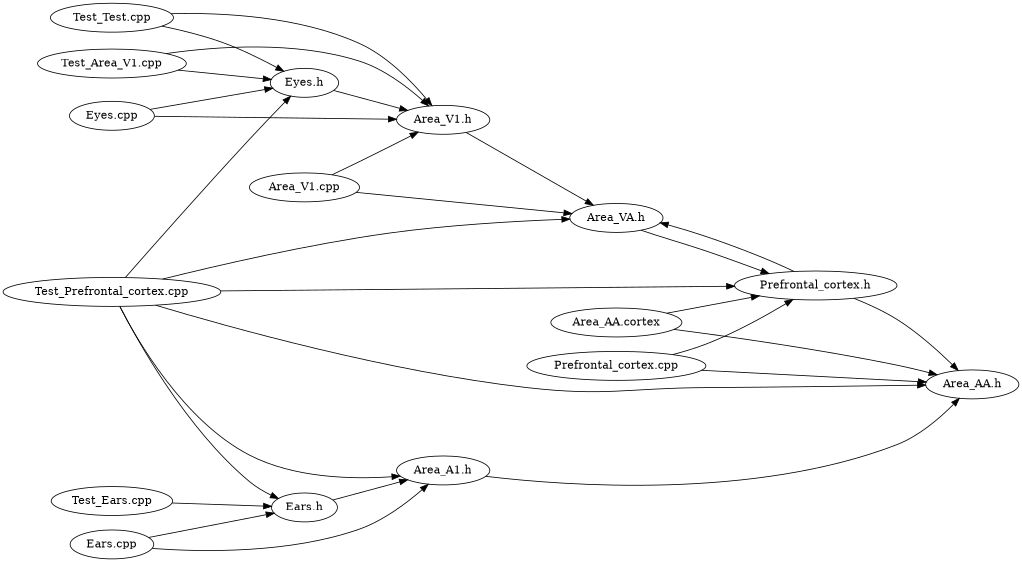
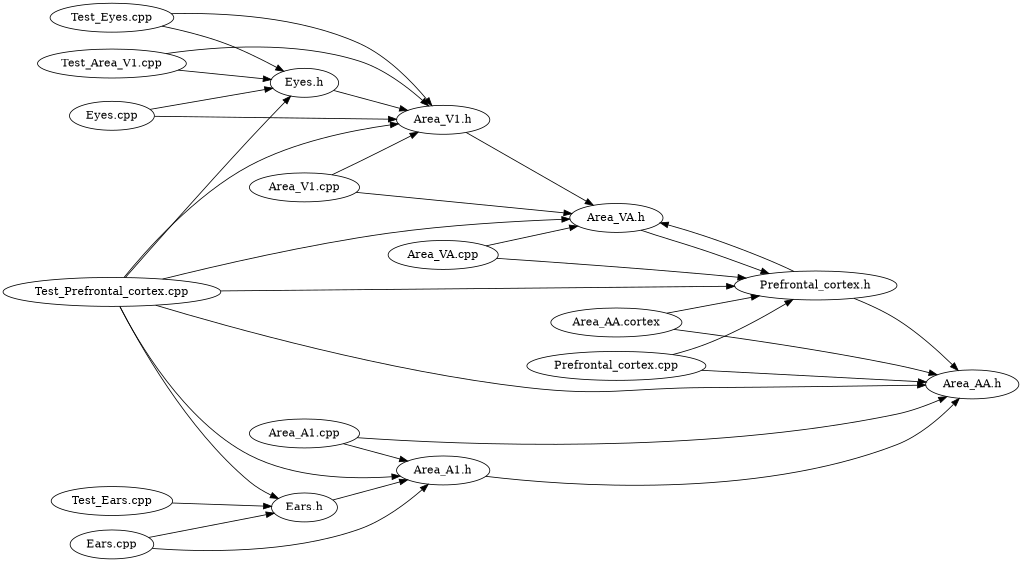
(112, 18) -> (112, 18)
none -> (240, 171)
none -> (443, 255)
none -> (304, 433)
